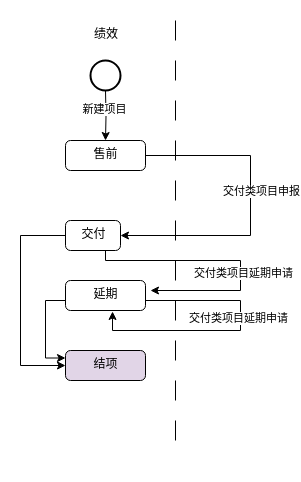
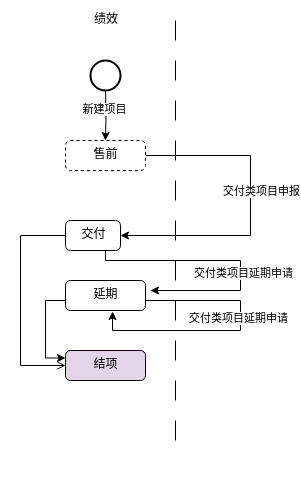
(91, 31) -> (91, 16)
(106, 156) -> (106, 156)
(57, 366) -> (58, 366)
